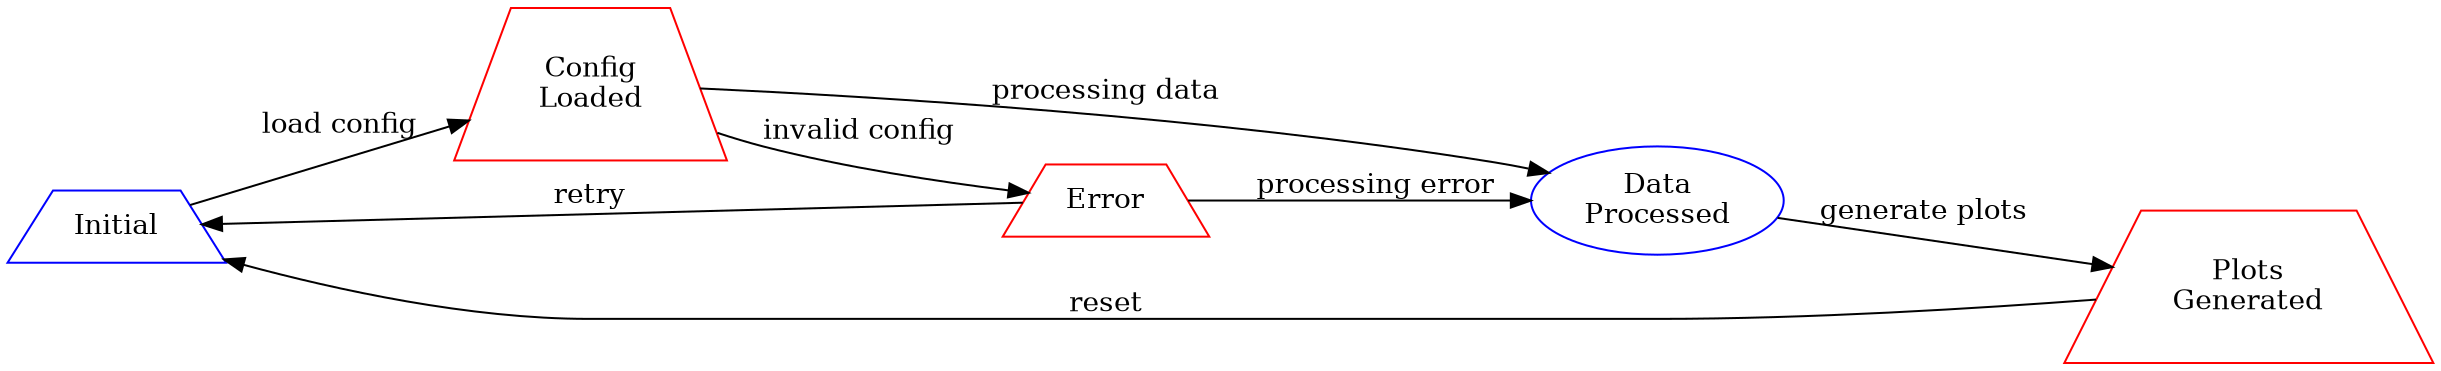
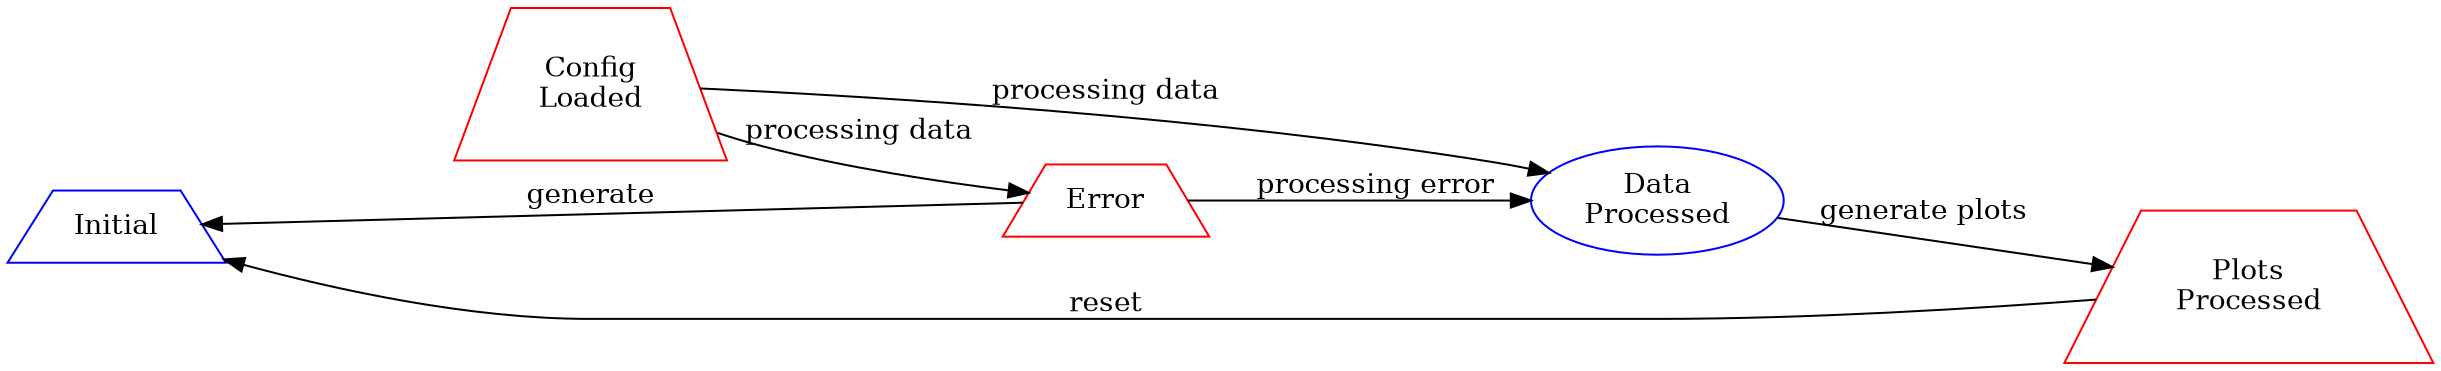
(859, 131) -> (859, 131)
(320, 166) -> none
(591, 196) -> (591, 196)
(2249, 287) -> (2249, 287)
